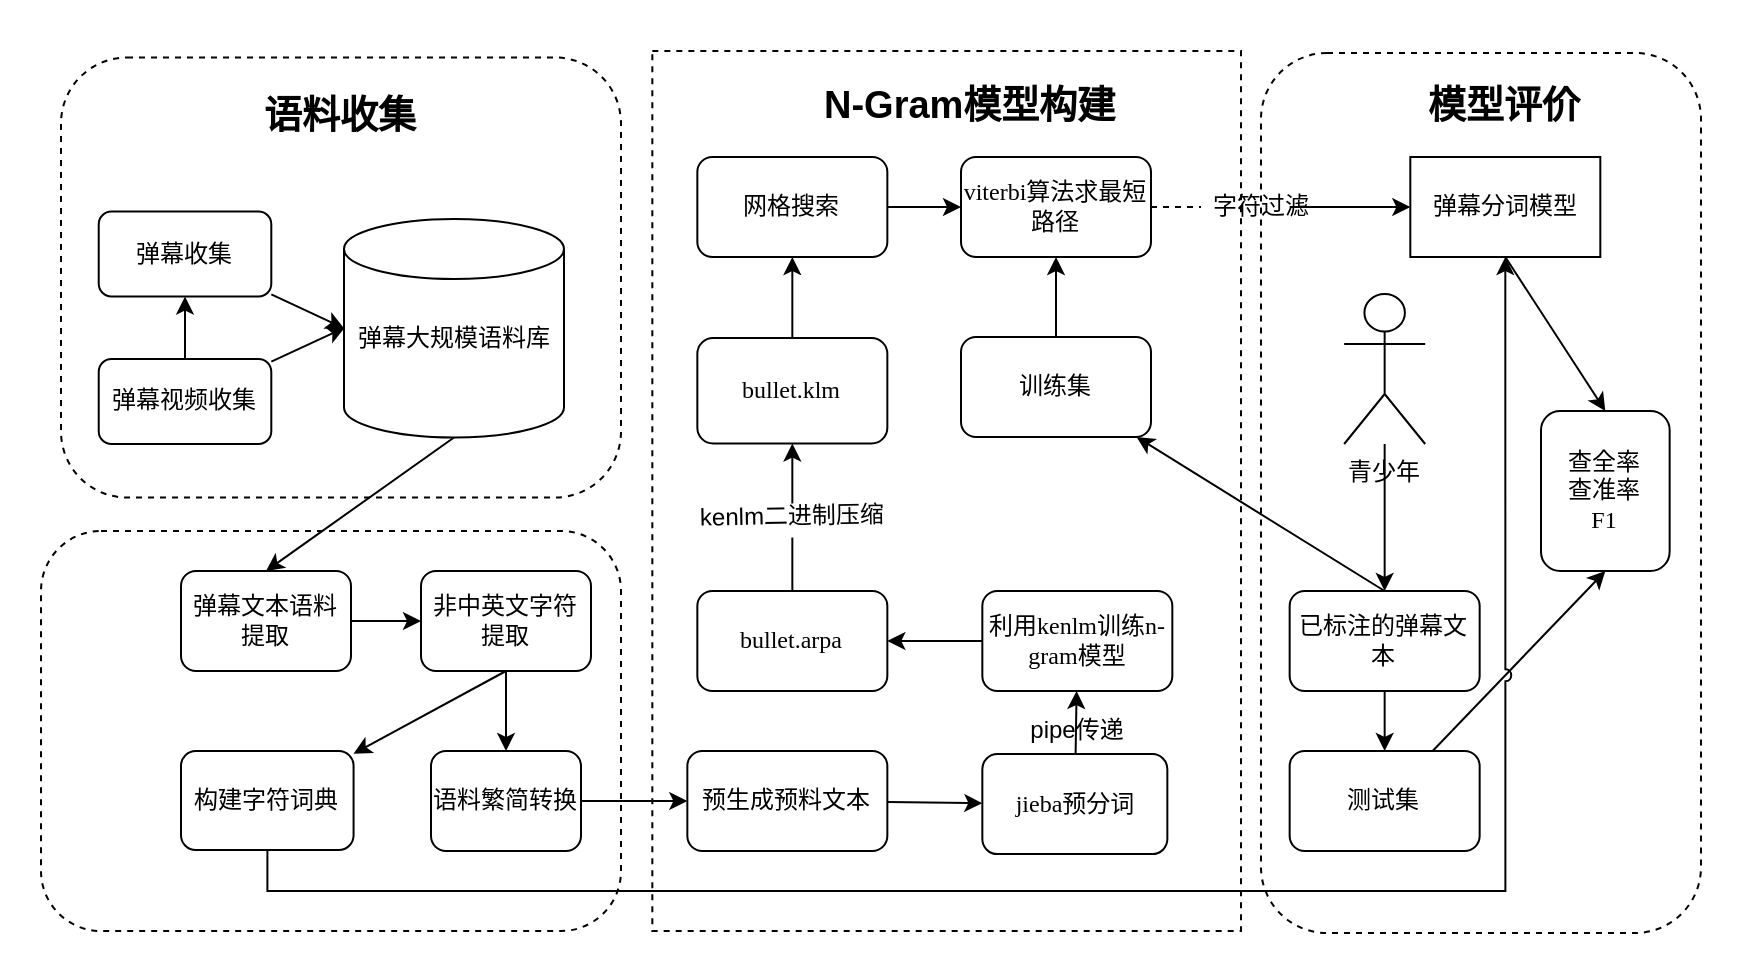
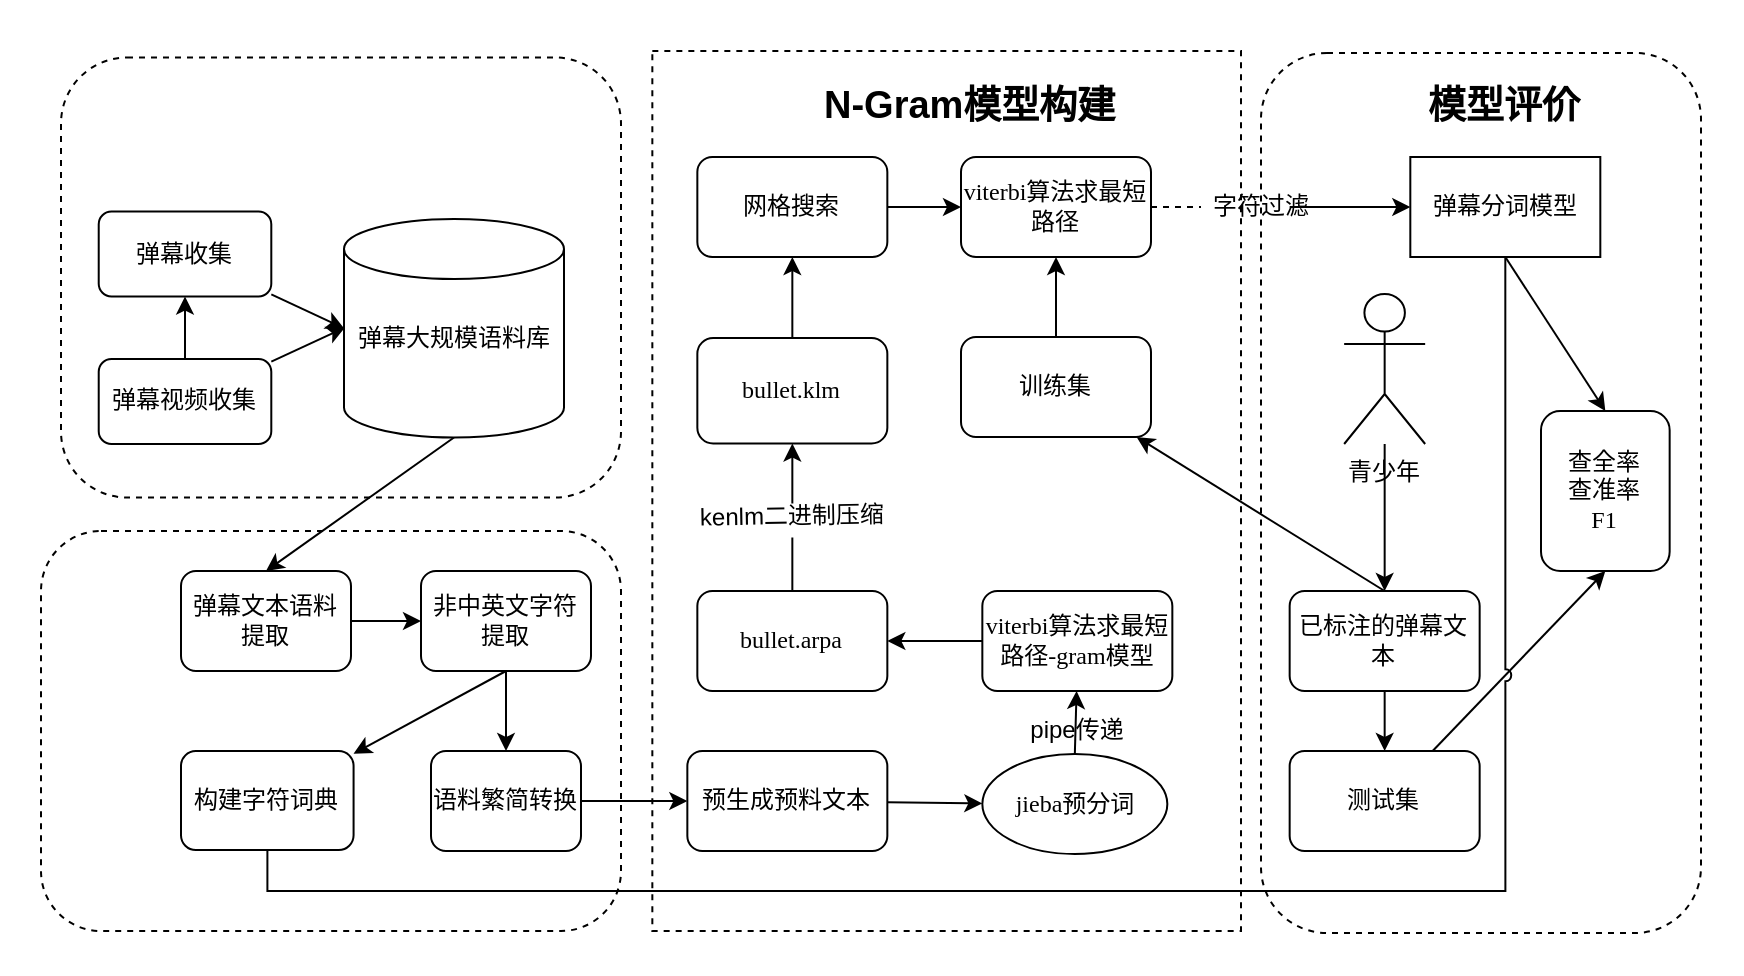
(341, 115) -> none
(1505, 272) -> (1505, 268)
(1078, 641) -> (1078, 641)
(1075, 804) -> (1075, 804)
